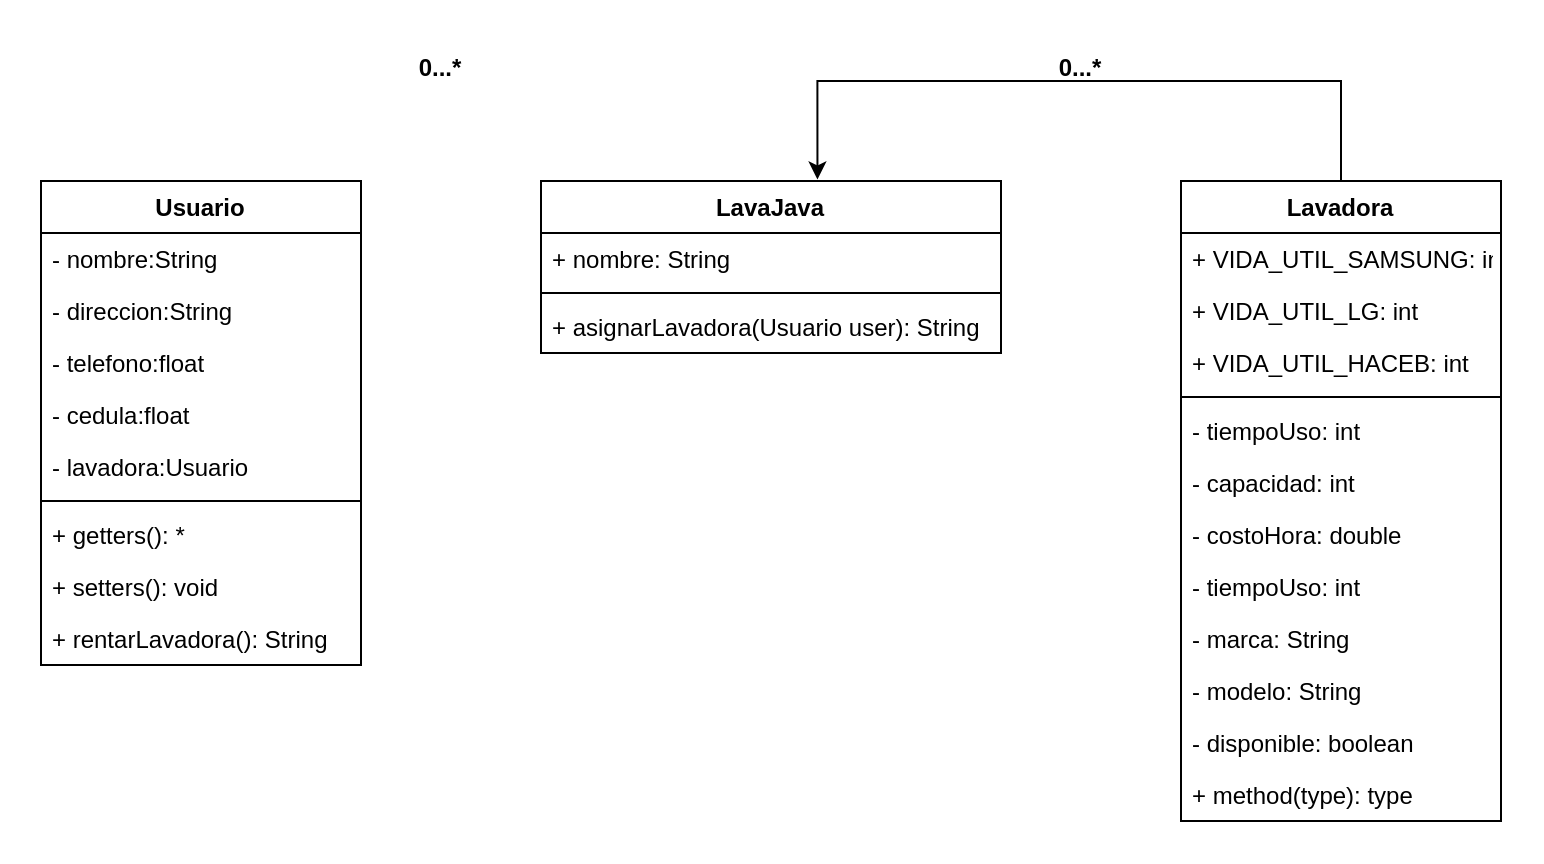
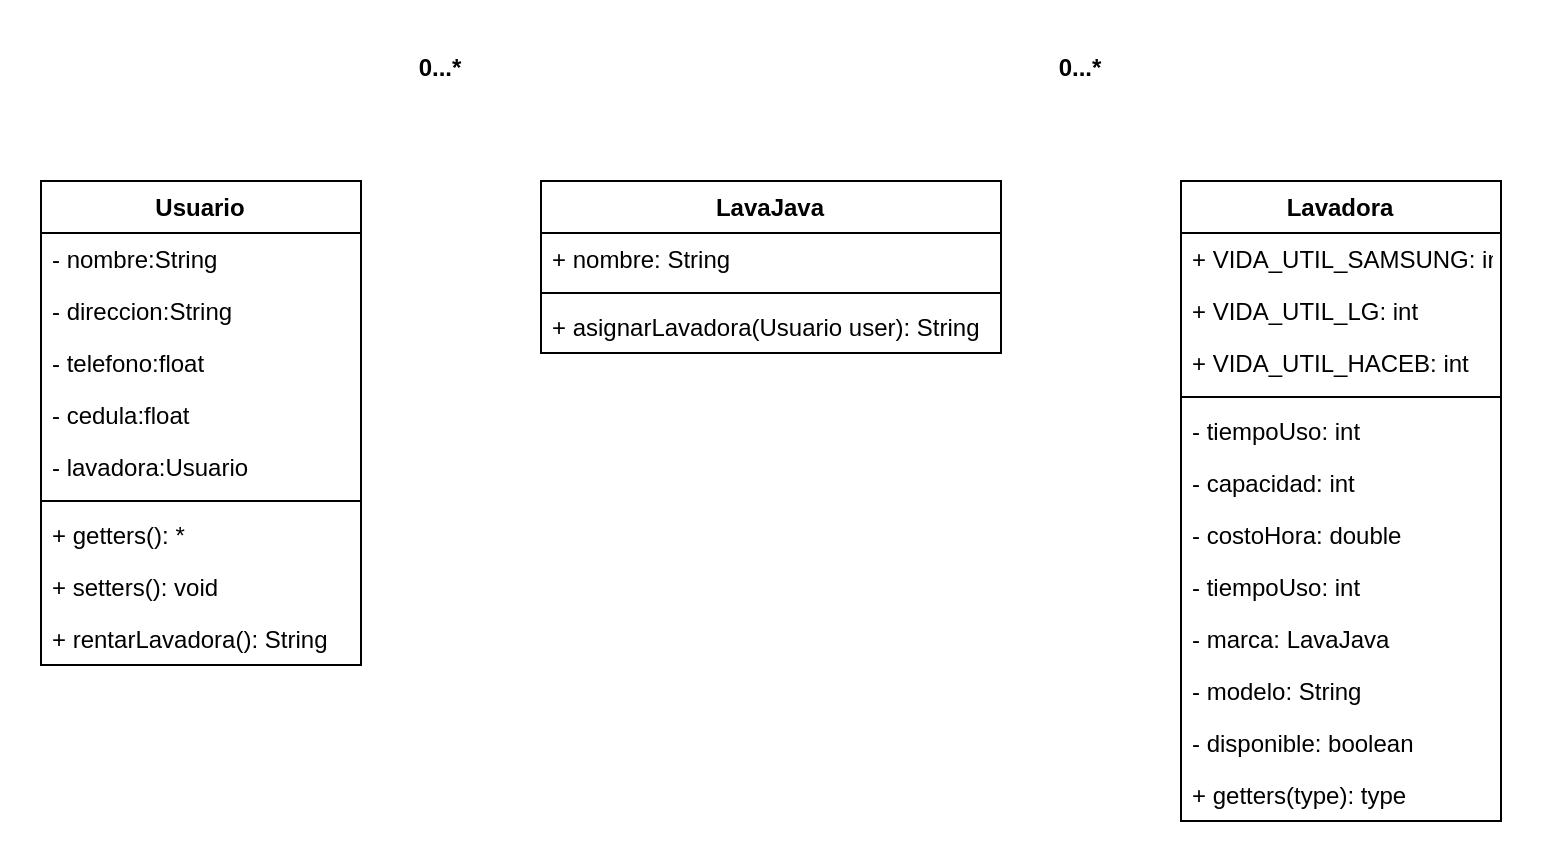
(1087, 81) -> none
(1280, 640) -> (1297, 640)
(1317, 796) -> (1324, 796)
